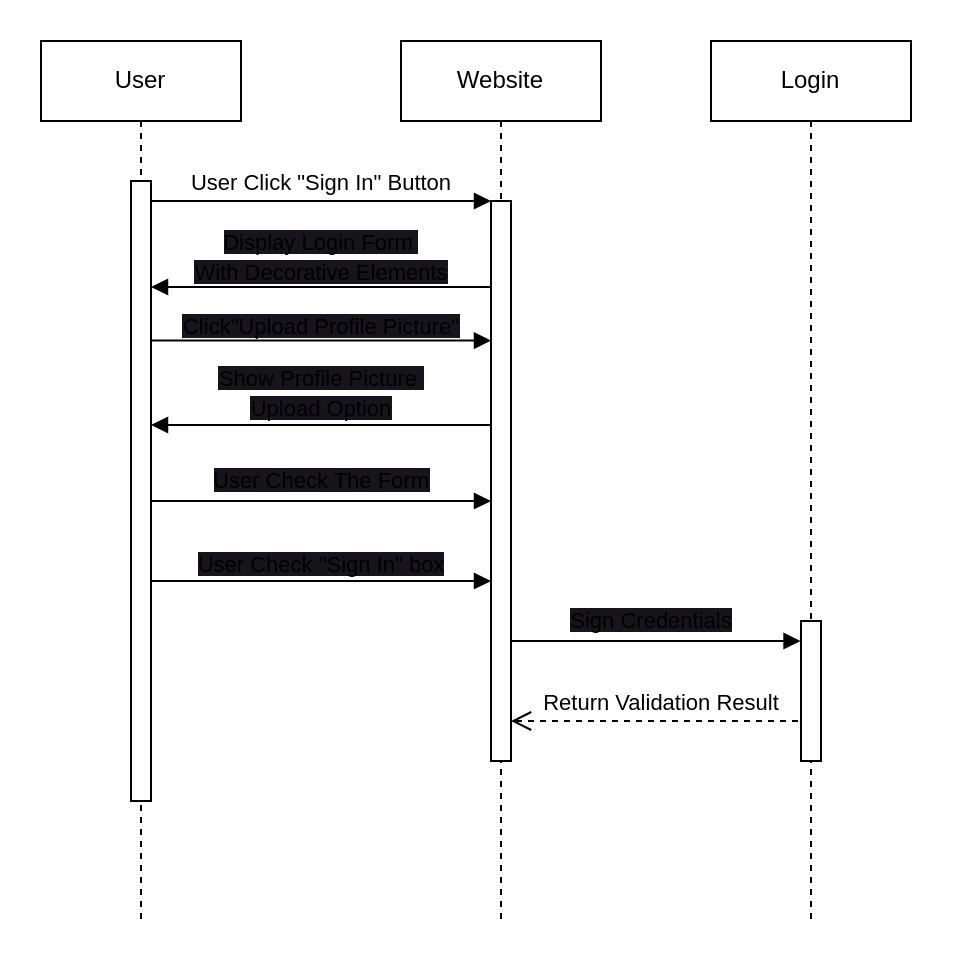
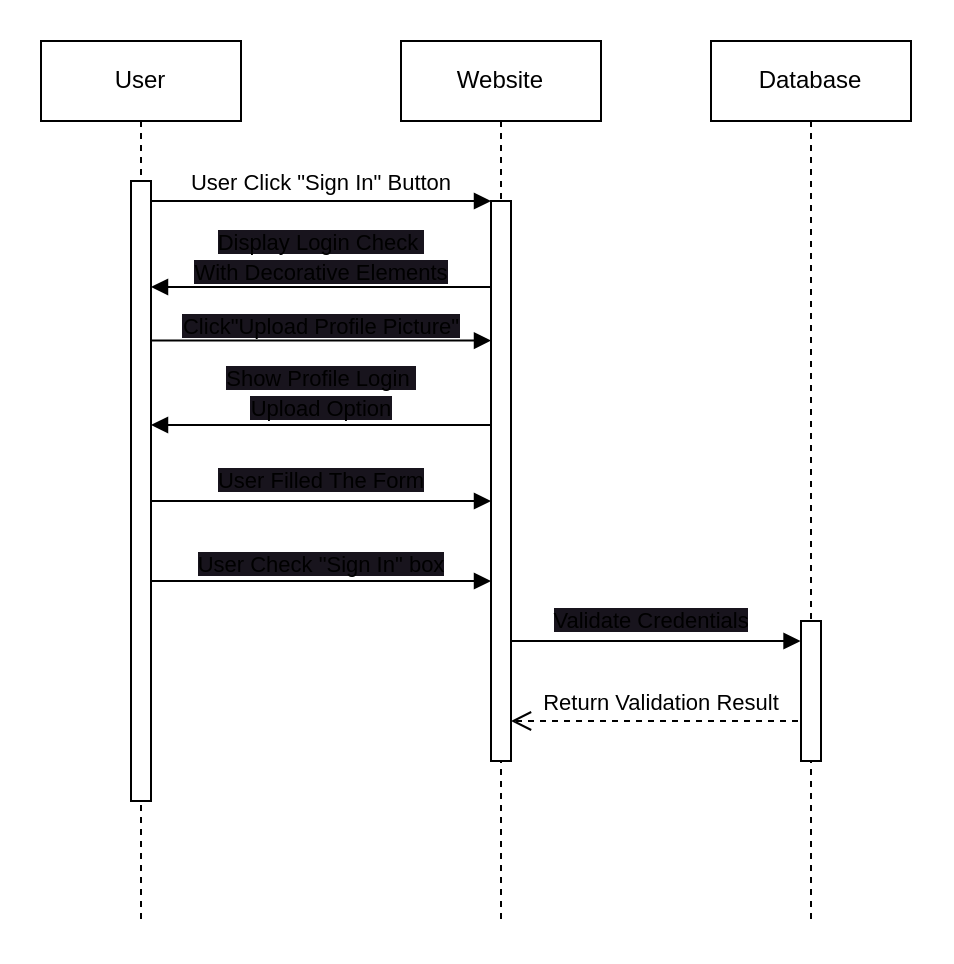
(811, 81) -> (811, 81)
(322, 257) -> (322, 257)
(322, 393) -> (322, 393)
(322, 481) -> (322, 481)
(652, 621) -> (652, 621)
